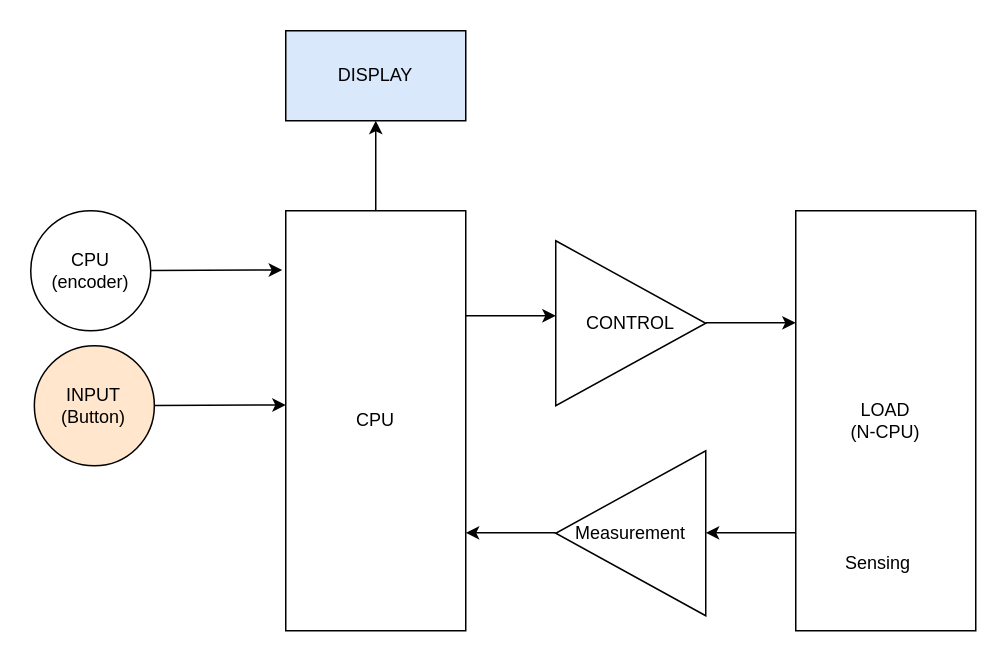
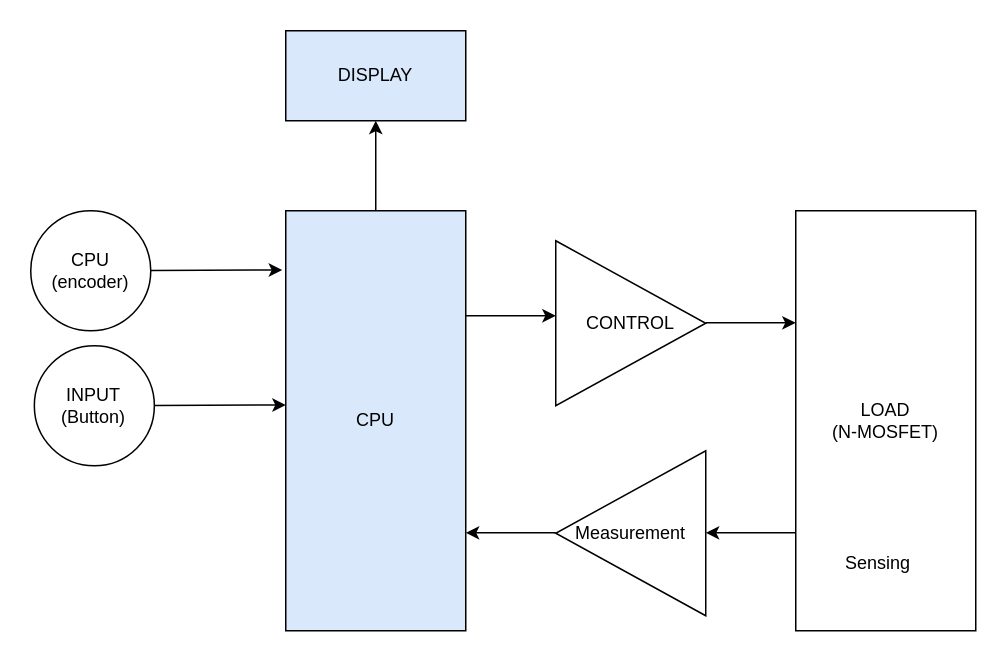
(94, 406) -> (94, 406)
(376, 421) -> (376, 421)
(886, 421) -> (886, 421)
